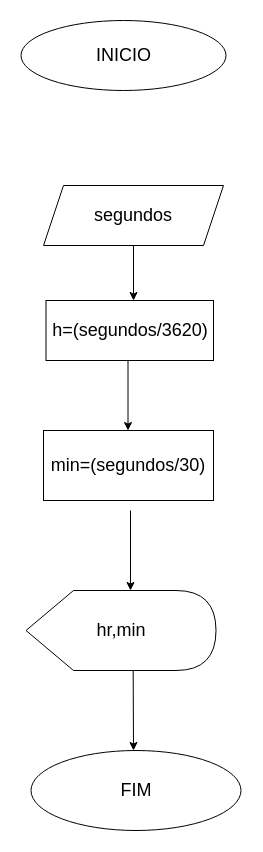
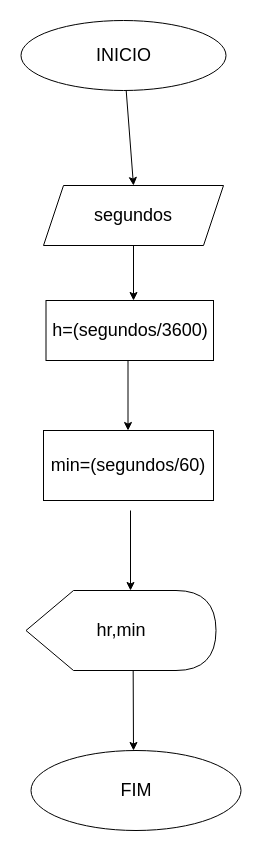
none -> (130, 135)
(131, 331) -> (131, 331)
(129, 466) -> (129, 466)
